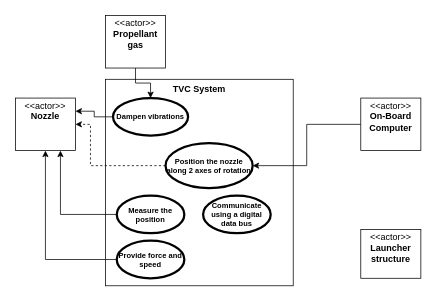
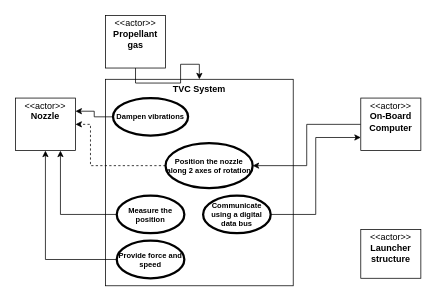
(150, 87) -> (185, 64)
none -> (315, 179)
